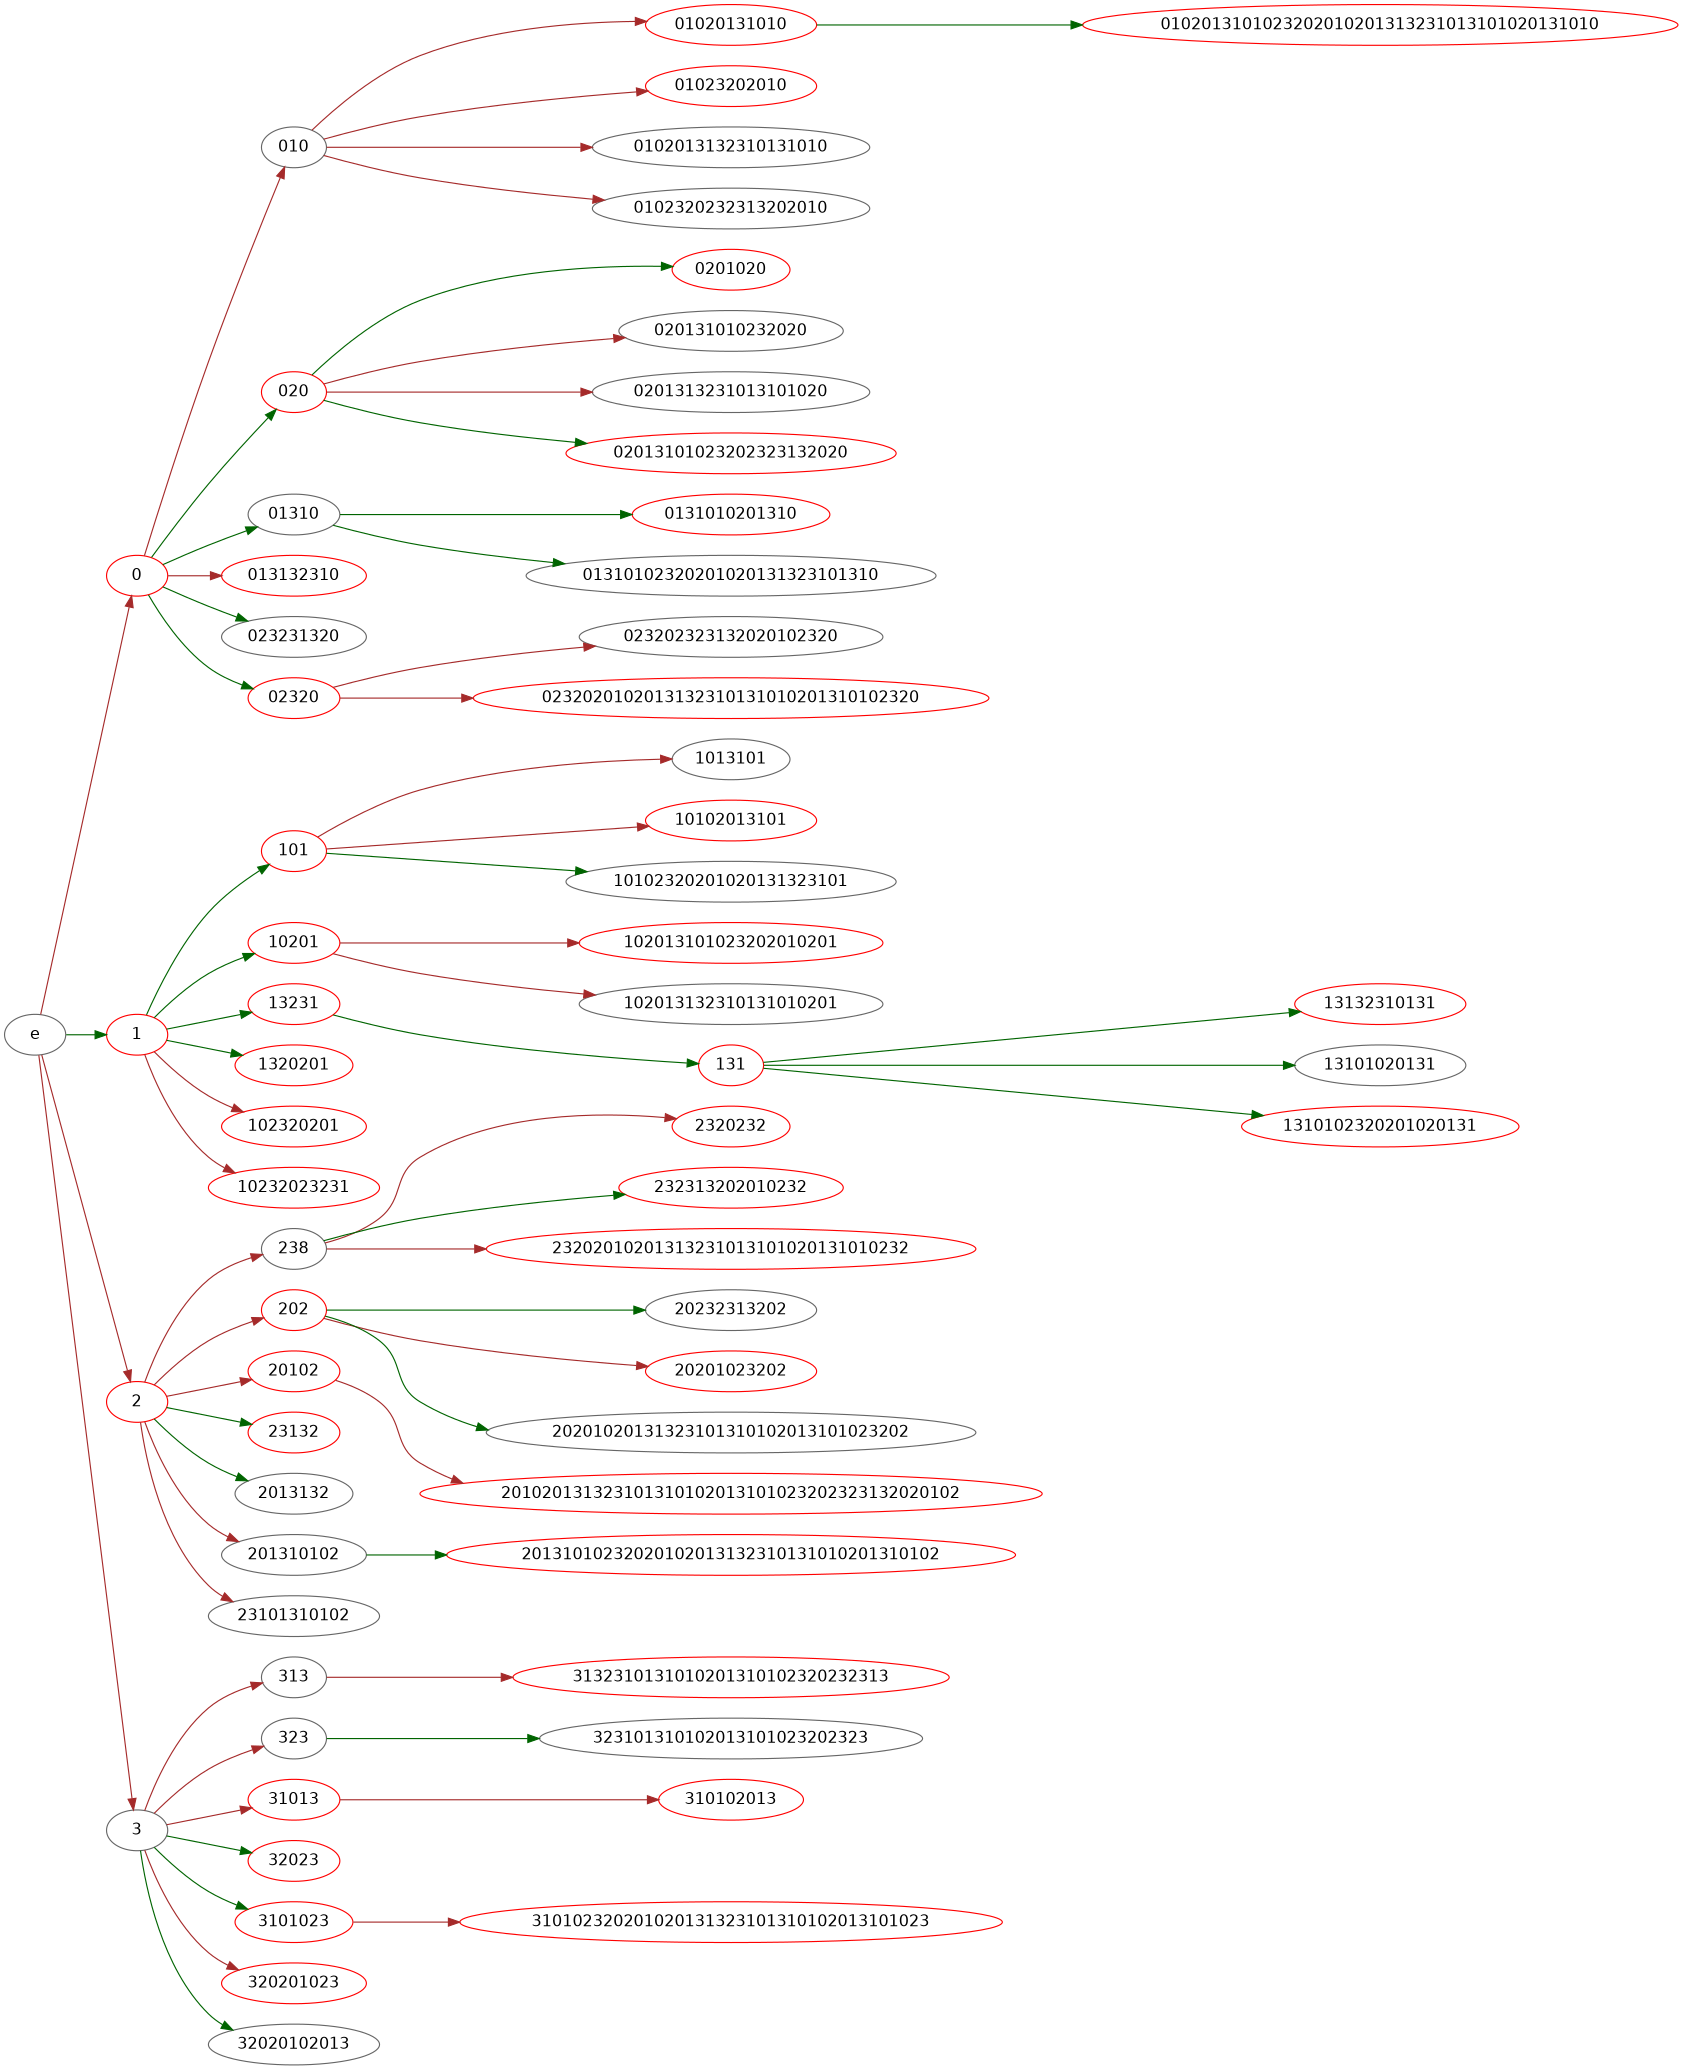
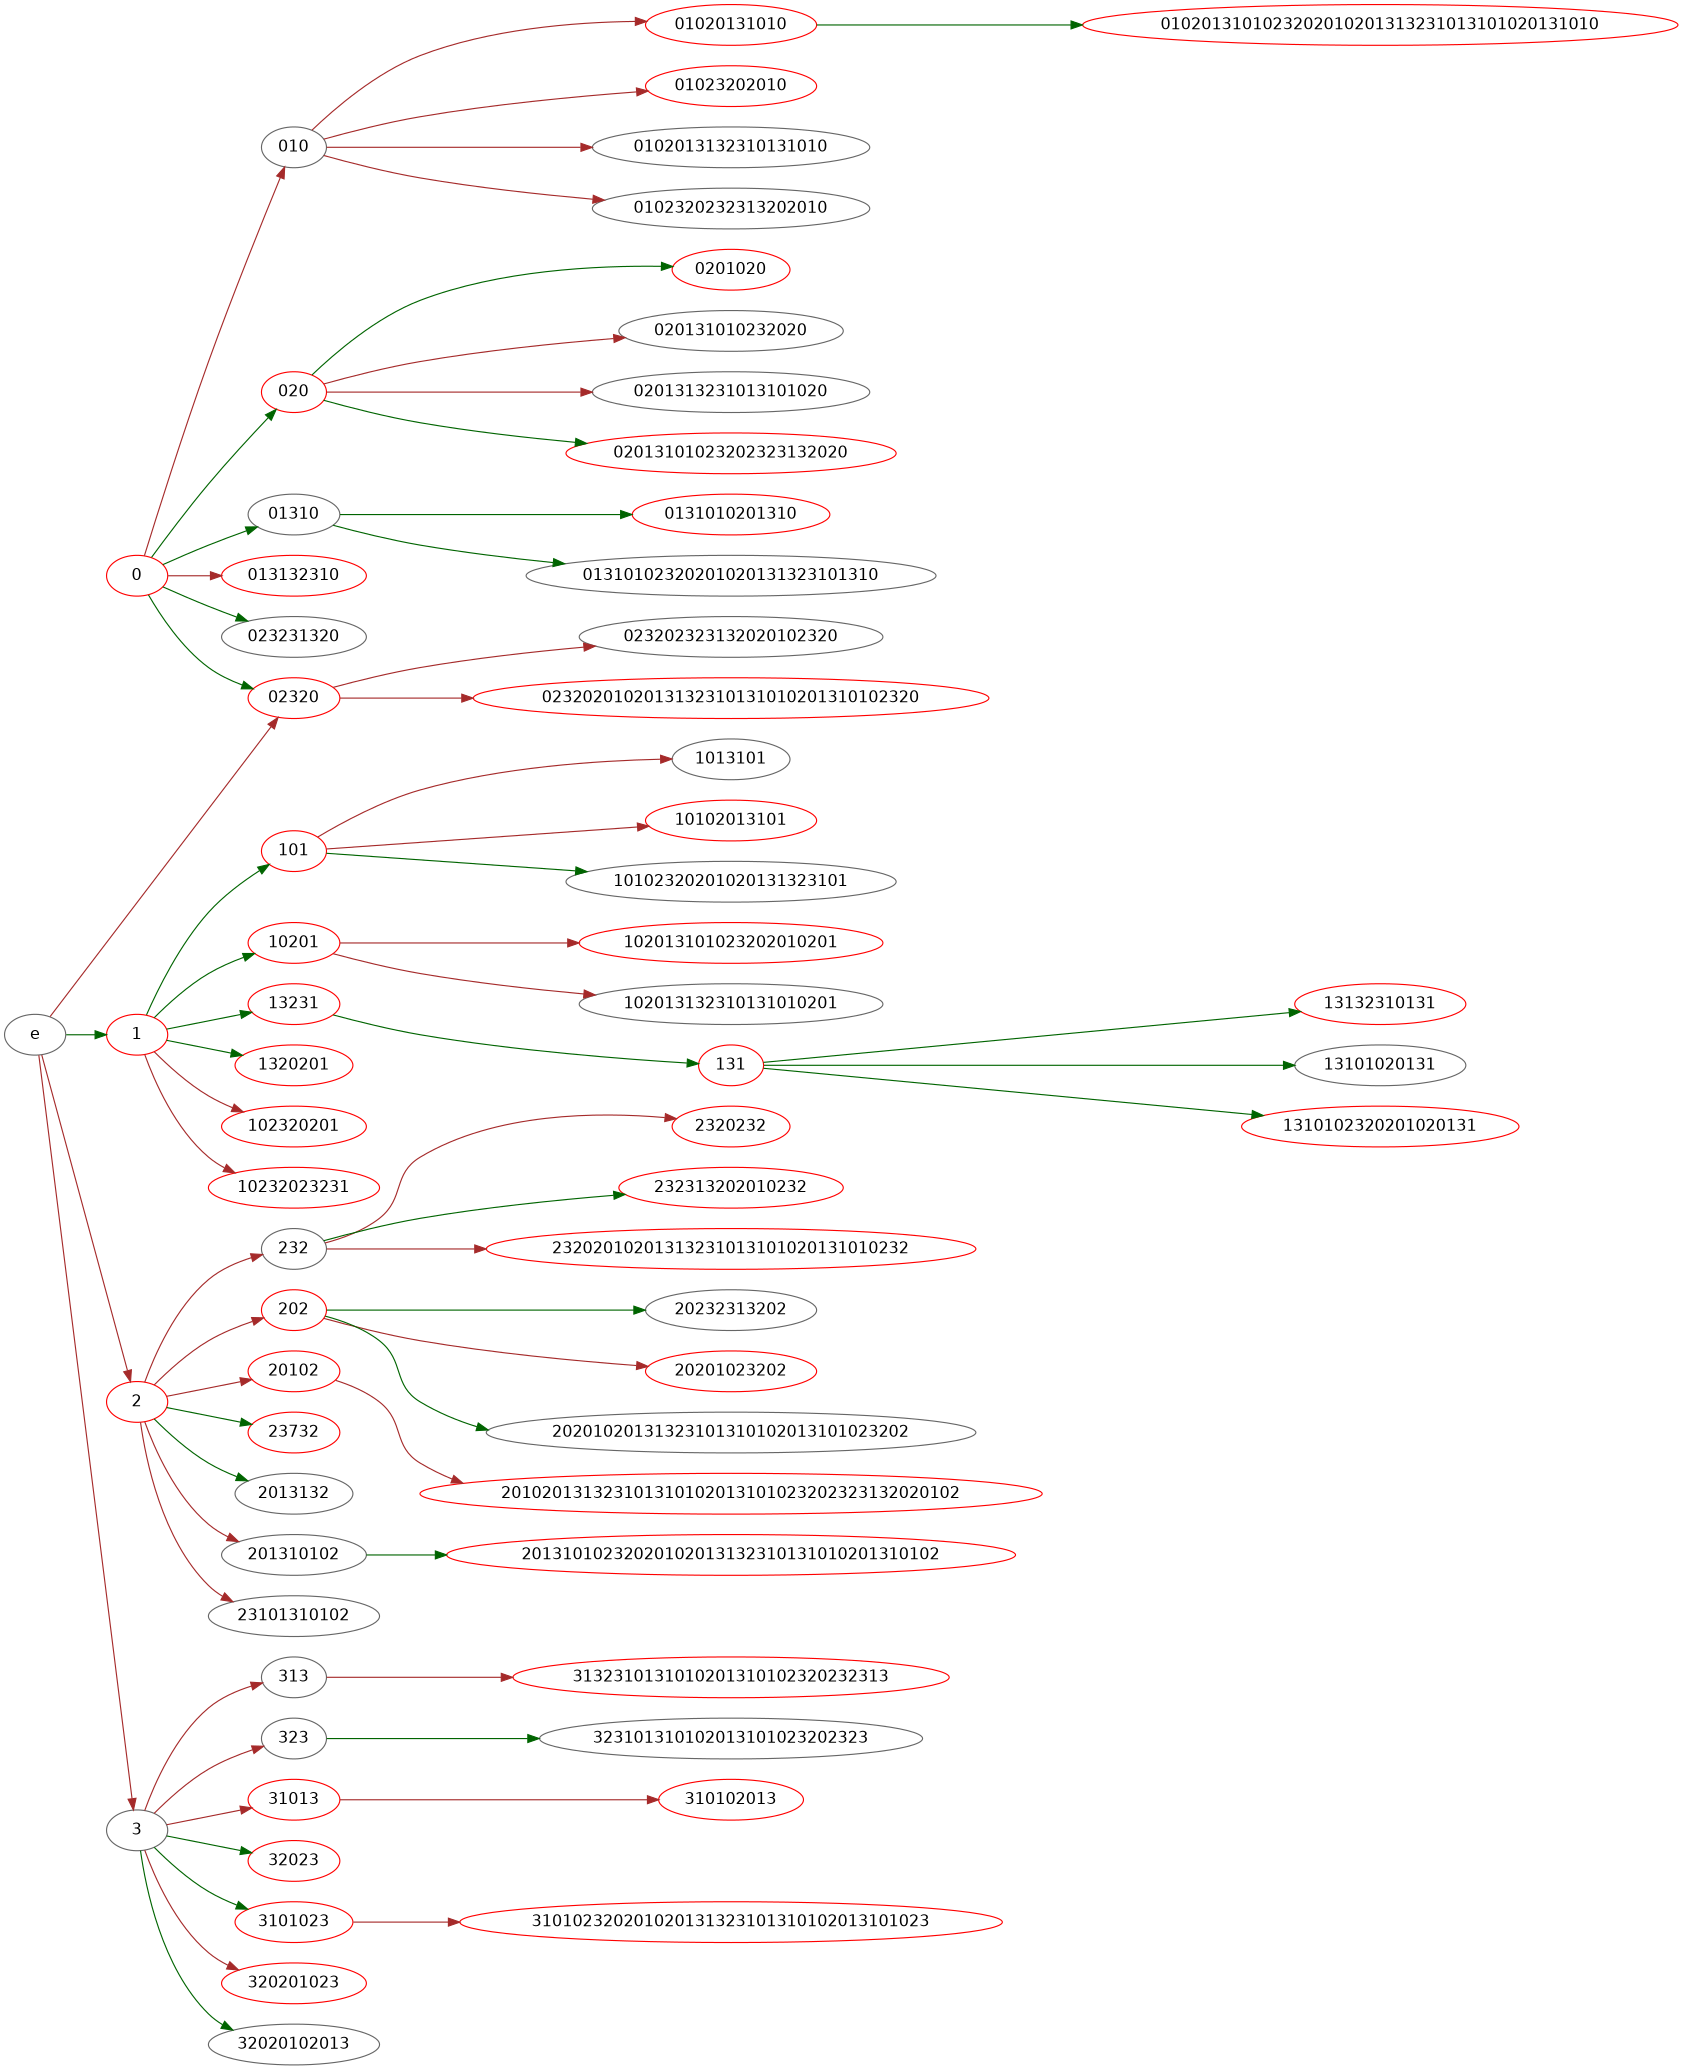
(85, 811) -> (161, 872)
(294, 1249) -> (294, 1249)
(294, 1433) -> (294, 1433)
